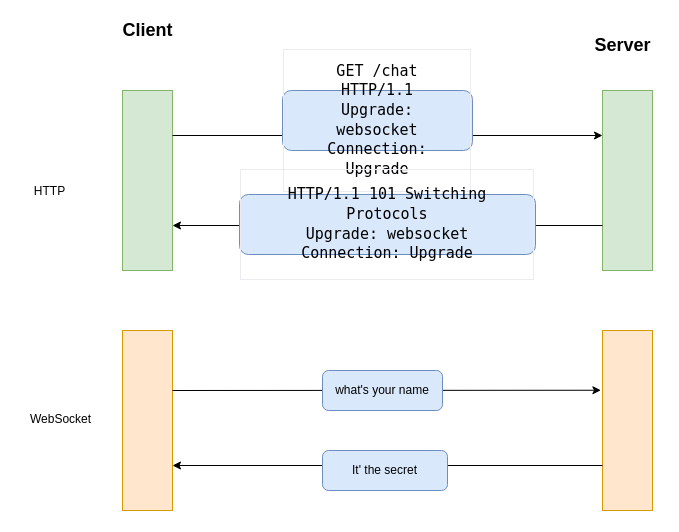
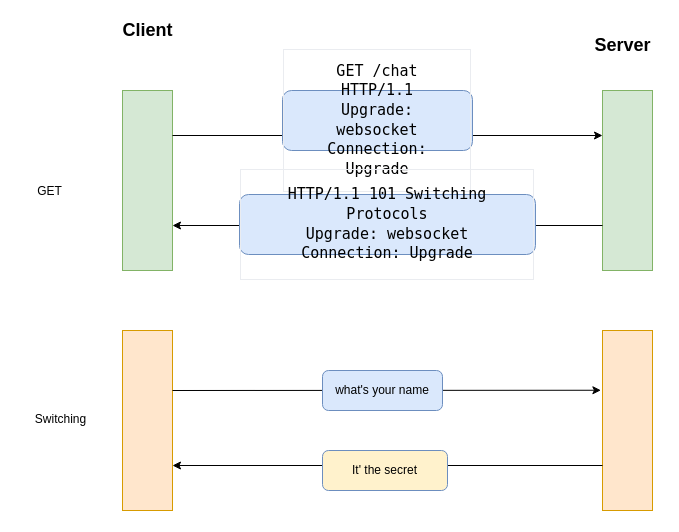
(50, 192) -> (50, 192)
(61, 420) -> (61, 420)
(385, 471) -> (385, 471)
